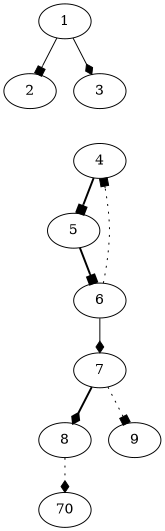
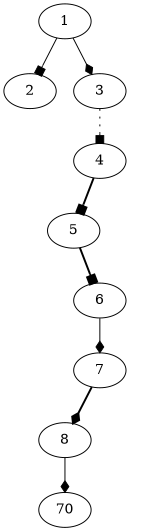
(109, 236) -> (100, 121)
(135, 440) -> none
(65, 469) -> (65, 469)
